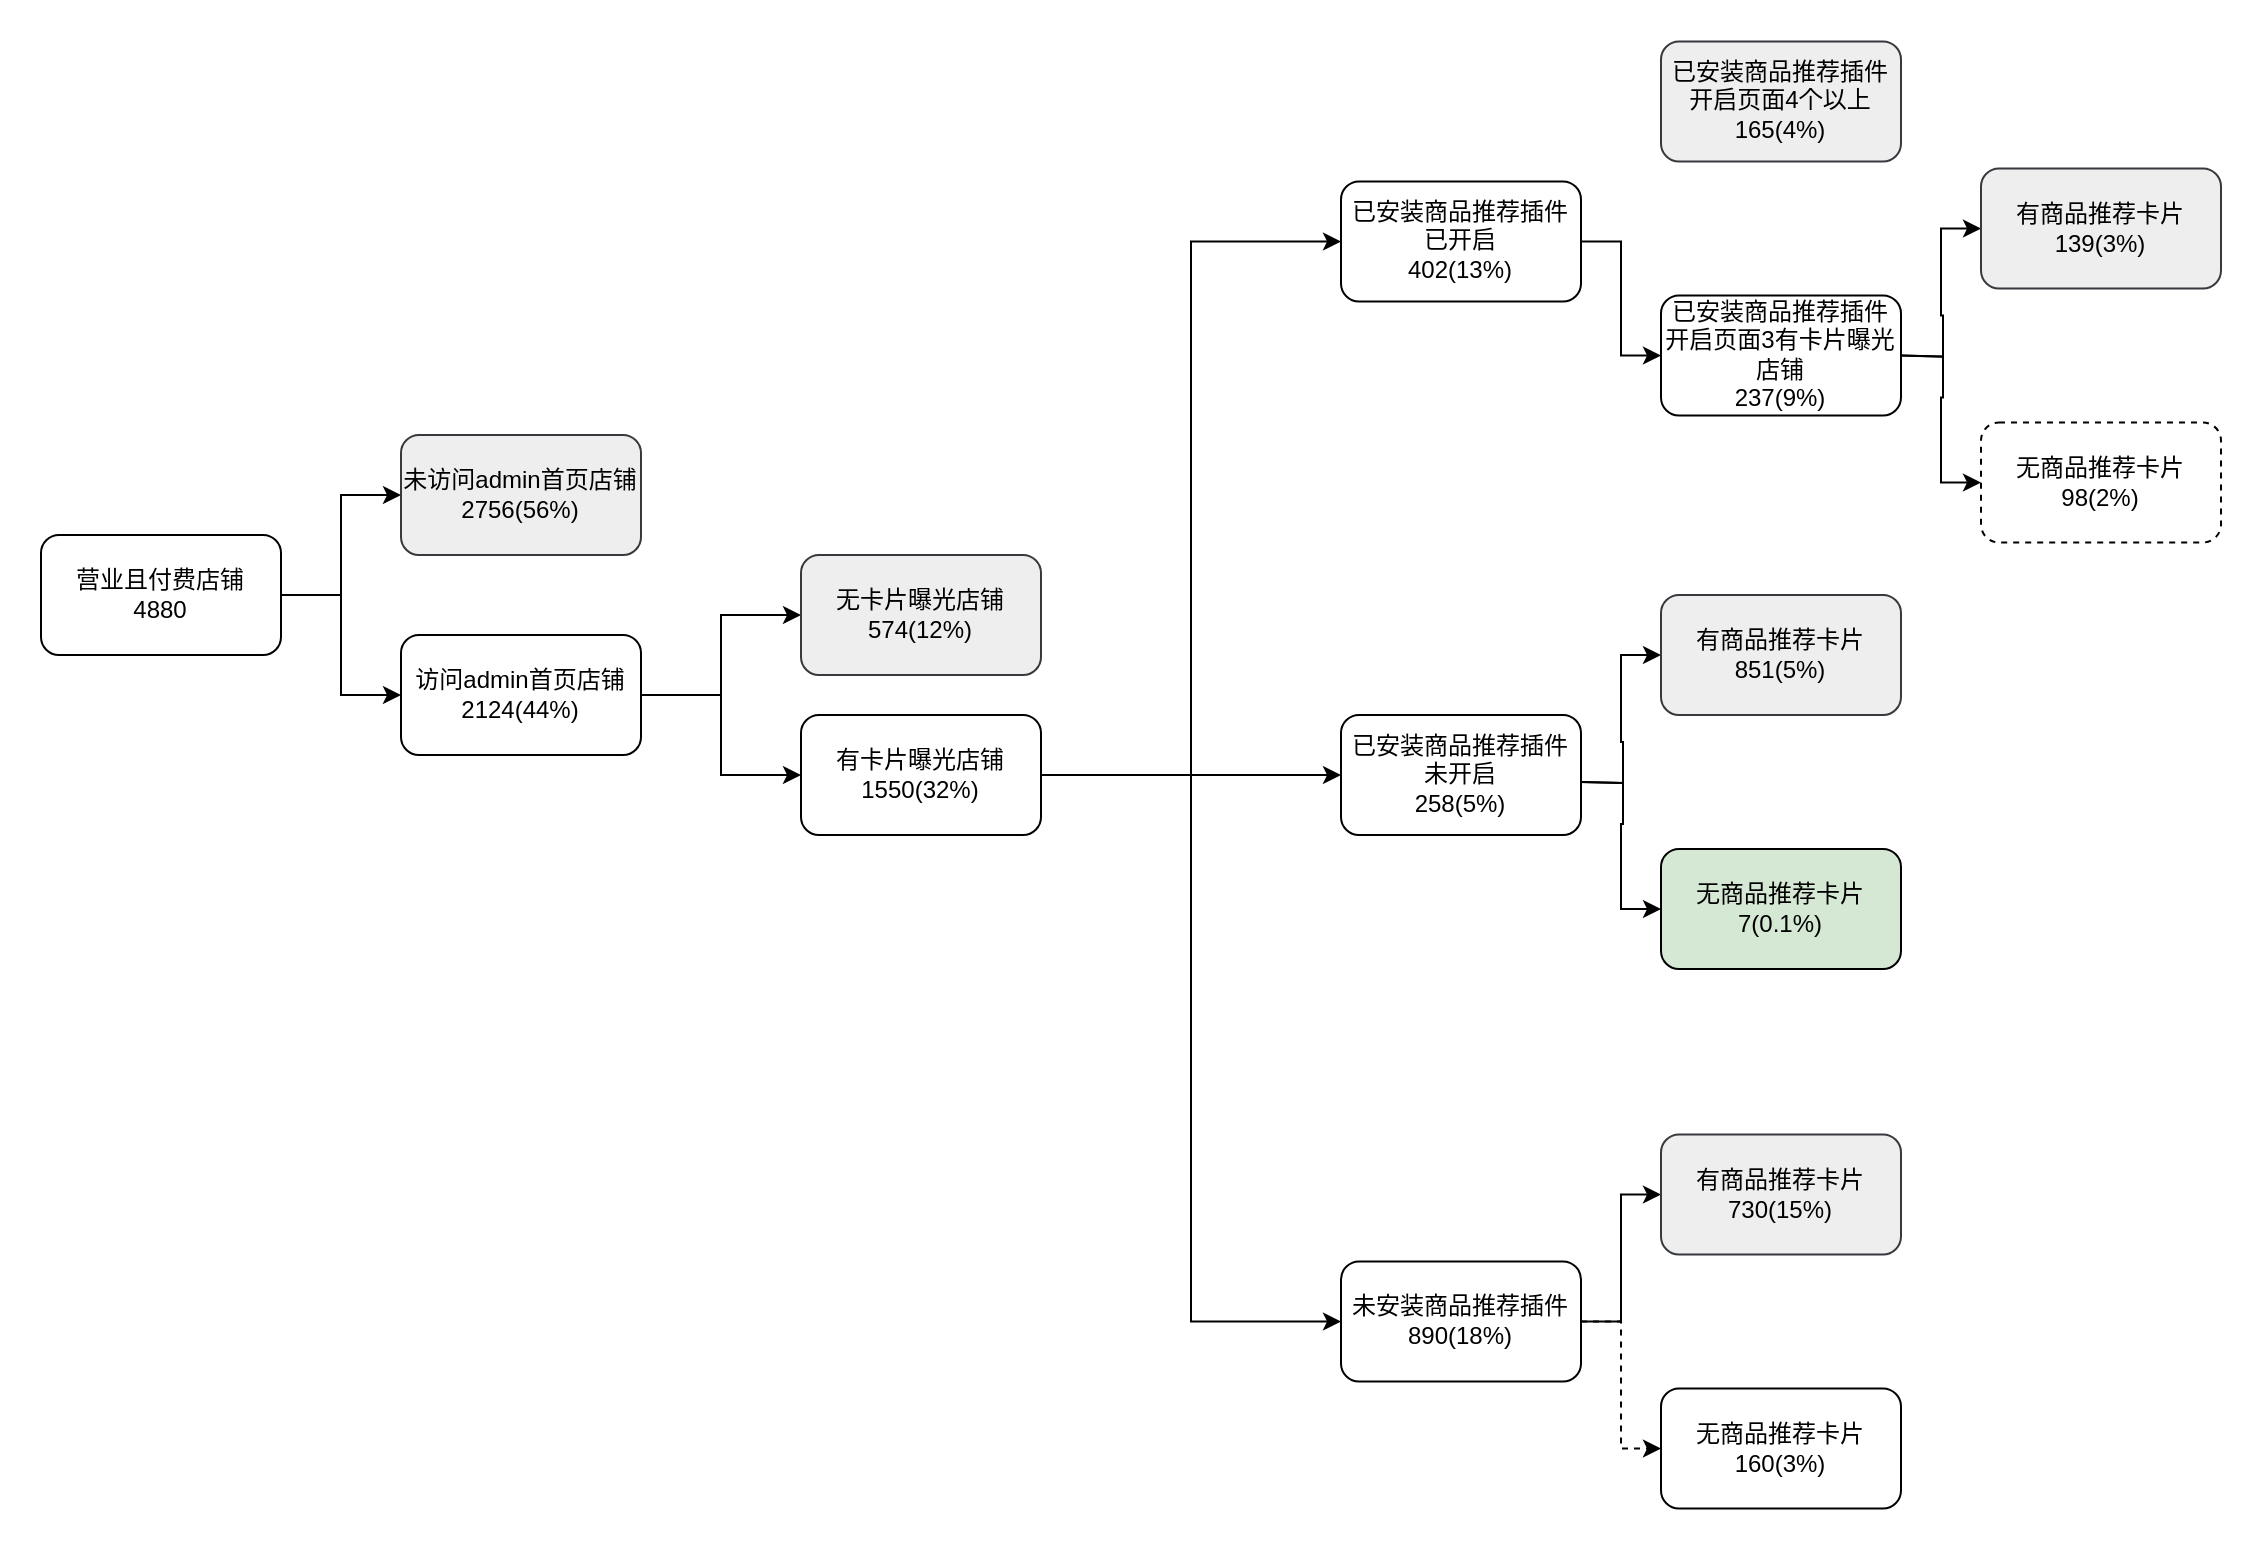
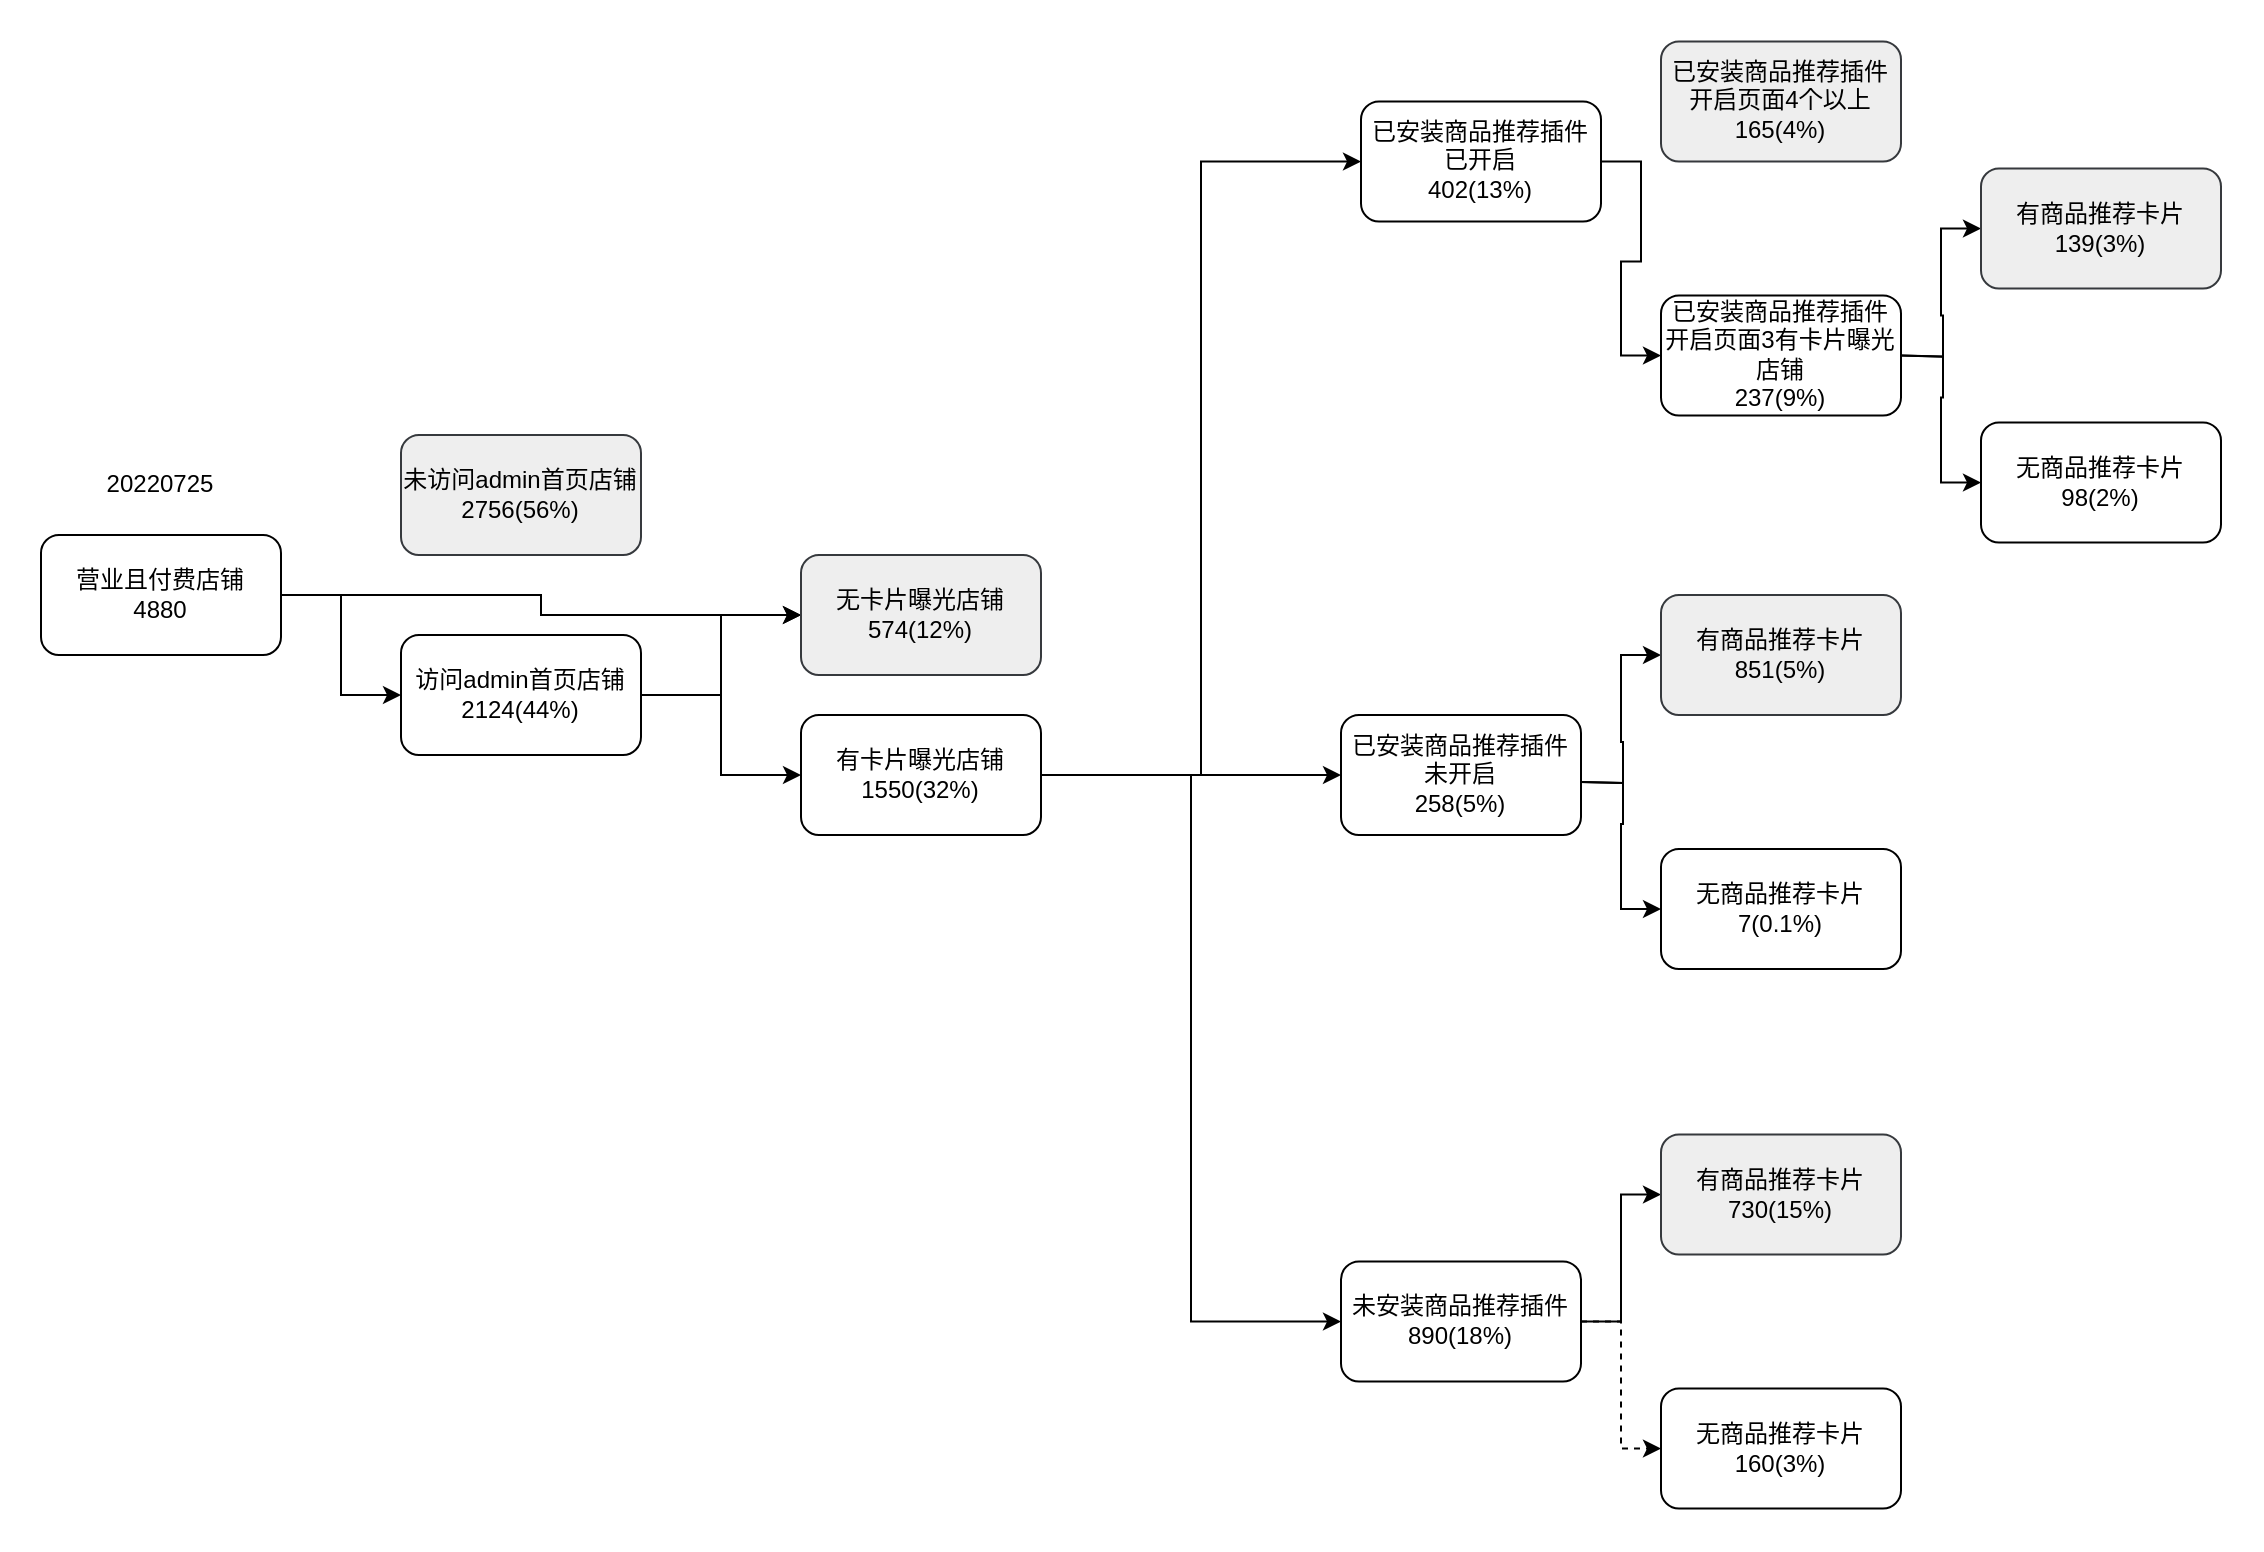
(1461, 242) -> (1481, 162)
(2101, 483) -> (2101, 483)
none -> (161, 485)
(341, 520) -> (541, 595)
(1781, 909) -> (1781, 909)
